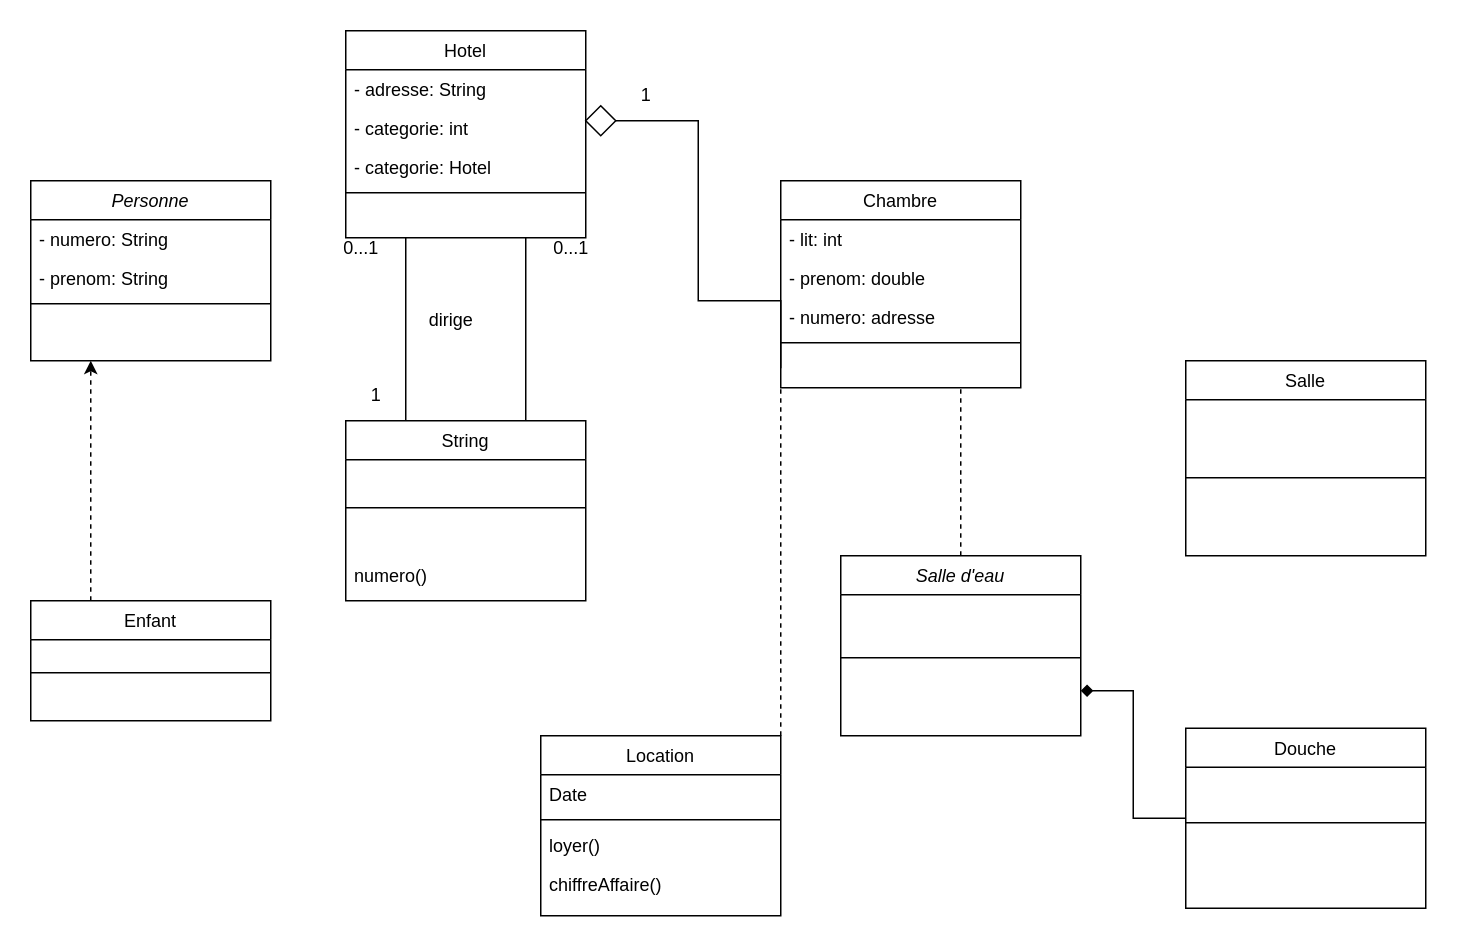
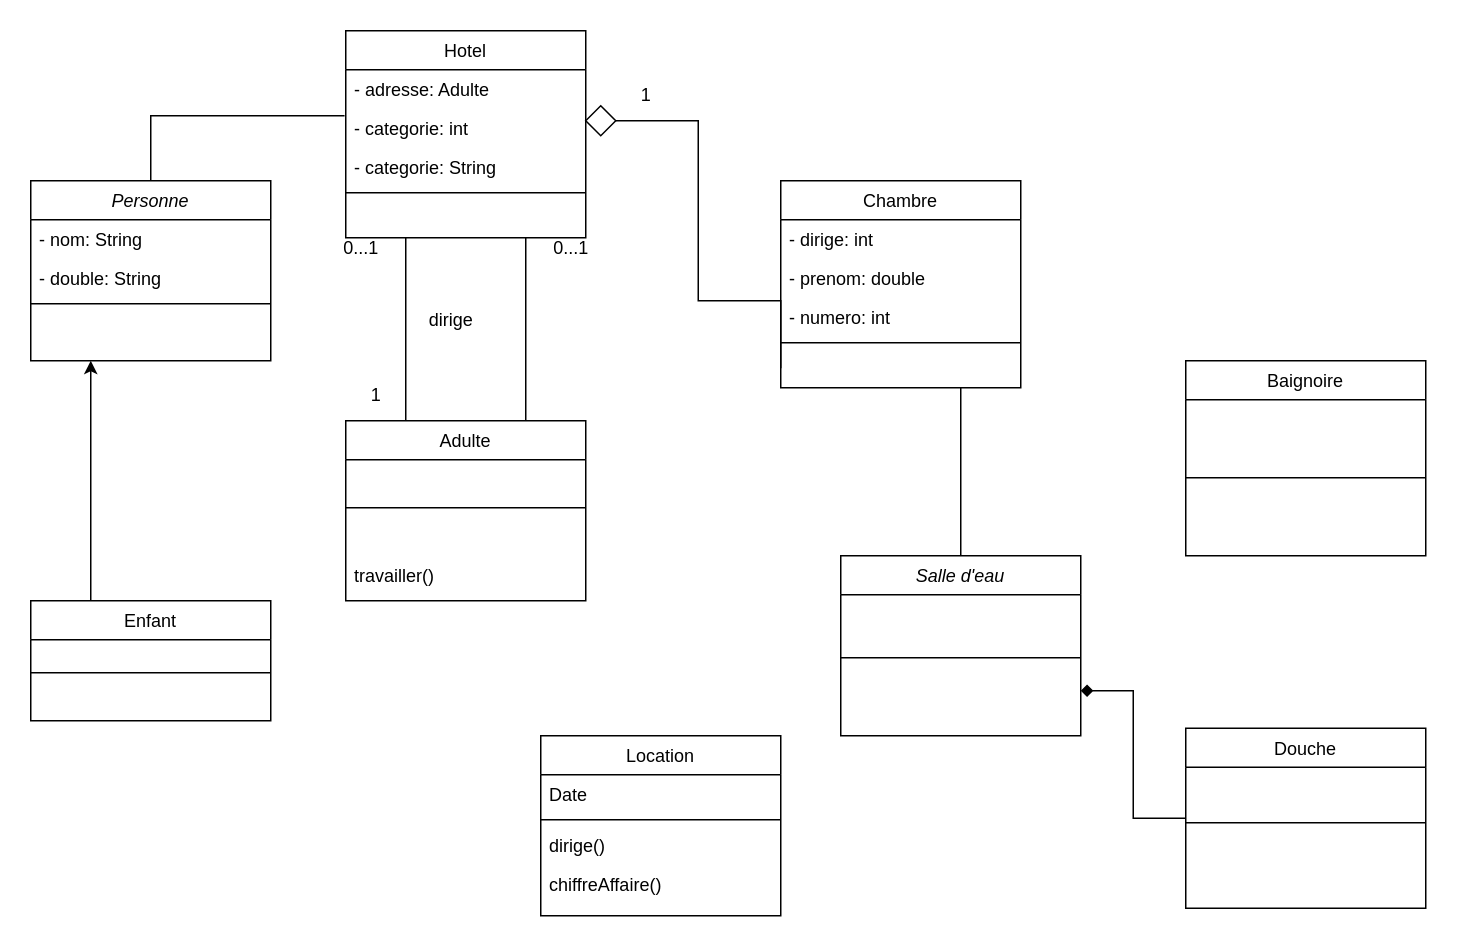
(430, 90) -> (430, 90)
none -> (214, 116)
(433, 168) -> (438, 168)
(110, 240) -> (95, 240)
(825, 240) -> (840, 240)
(110, 279) -> (108, 279)
(868, 318) -> (845, 318)
(1305, 381) -> (1305, 381)
(465, 441) -> (465, 441)
(961, 473) -> (961, 473)
(91, 486) -> (91, 486)
(781, 563) -> none
(394, 576) -> (407, 576)
(582, 846) -> (585, 846)
